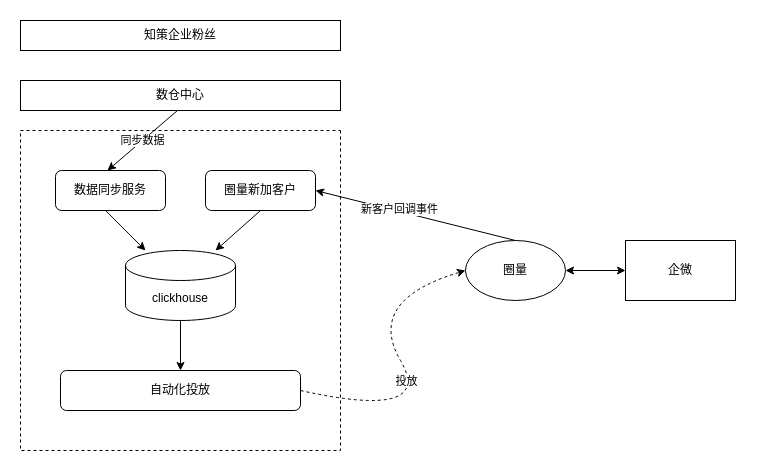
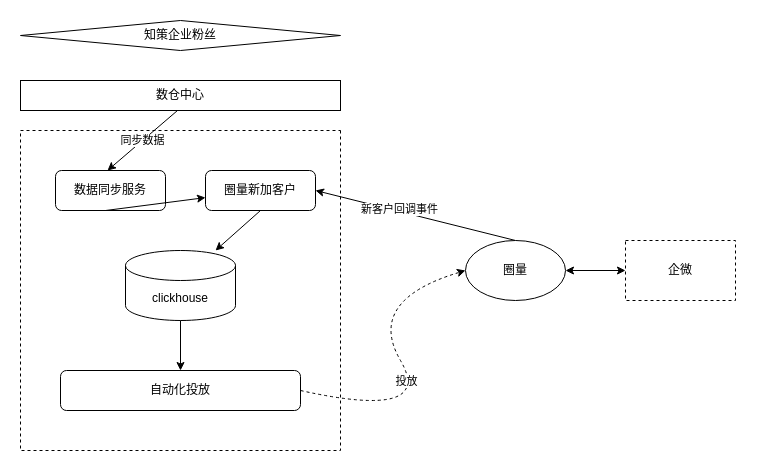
(181, 36) -> (181, 36)
(123, 228) -> (152, 204)
(681, 271) -> (681, 271)
